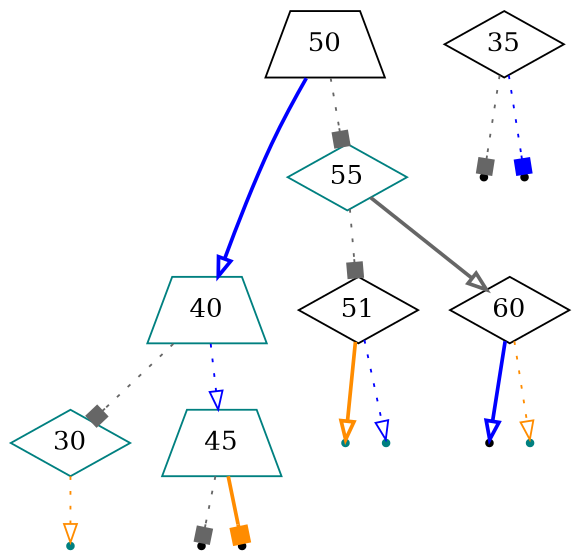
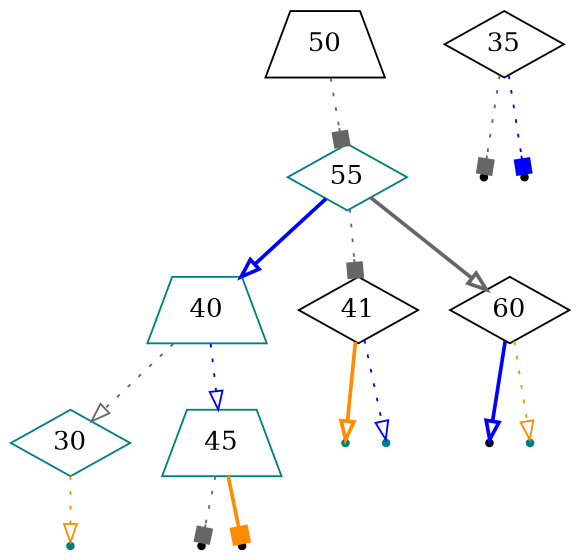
(261, 167) -> (290, 231)
(358, 310) -> (358, 310)
(139, 376) -> (139, 376)
